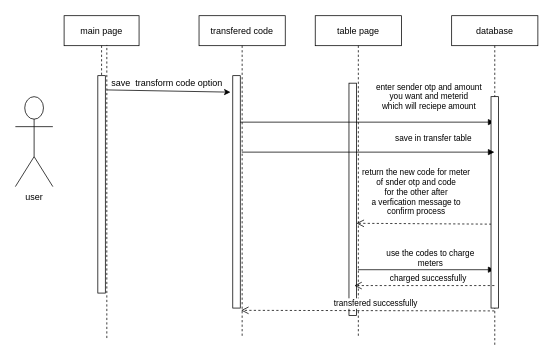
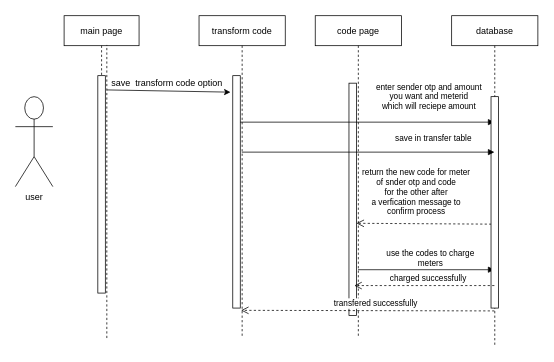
(242, 31) -> (242, 31)
(358, 31) -> (358, 31)
